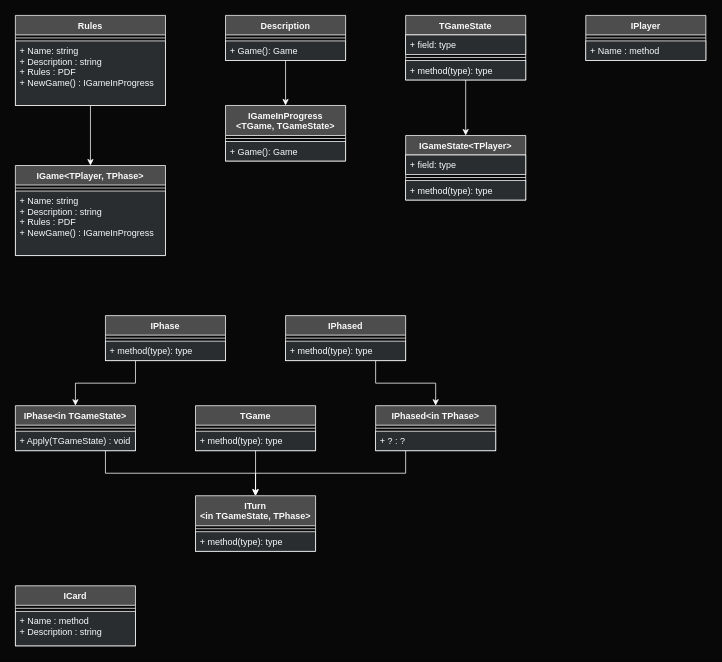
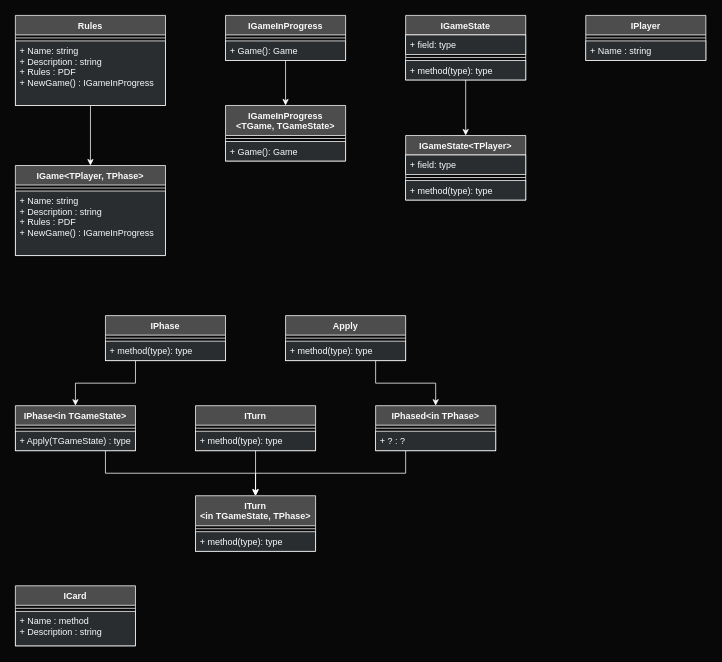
(285, 26) -> (285, 26)
(465, 26) -> (465, 26)
(623, 51) -> (621, 51)
(345, 326) -> (345, 326)
(255, 416) -> (255, 416)
(78, 441) -> (79, 441)
